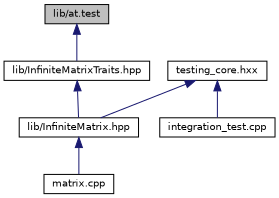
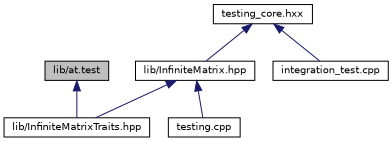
(78, 104) -> (131, 101)
(79, 184) -> (204, 127)
